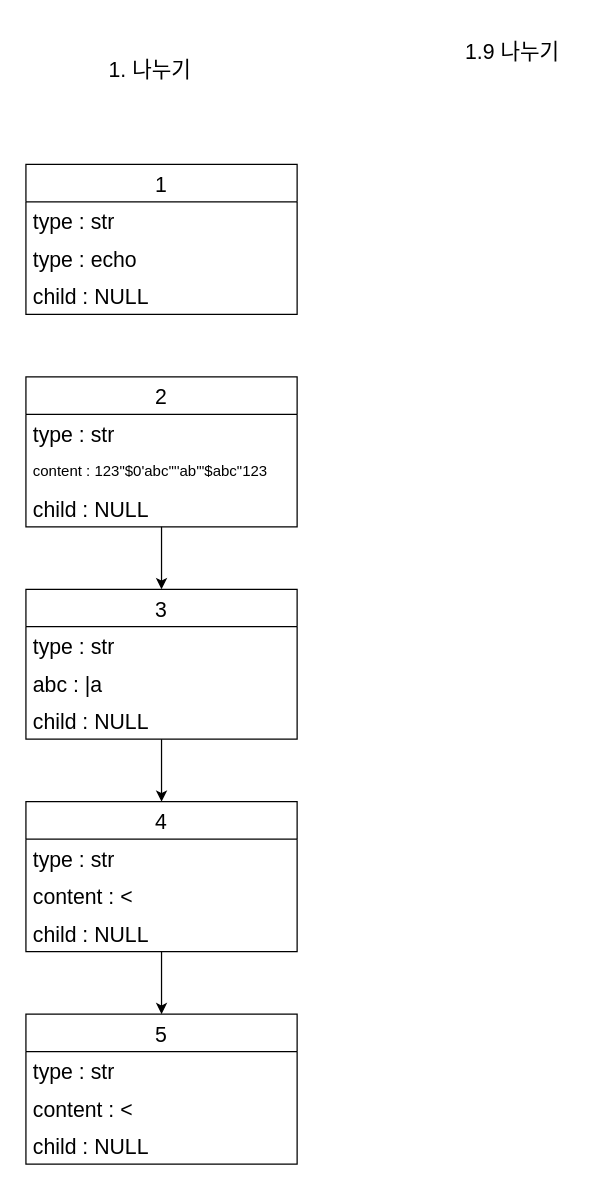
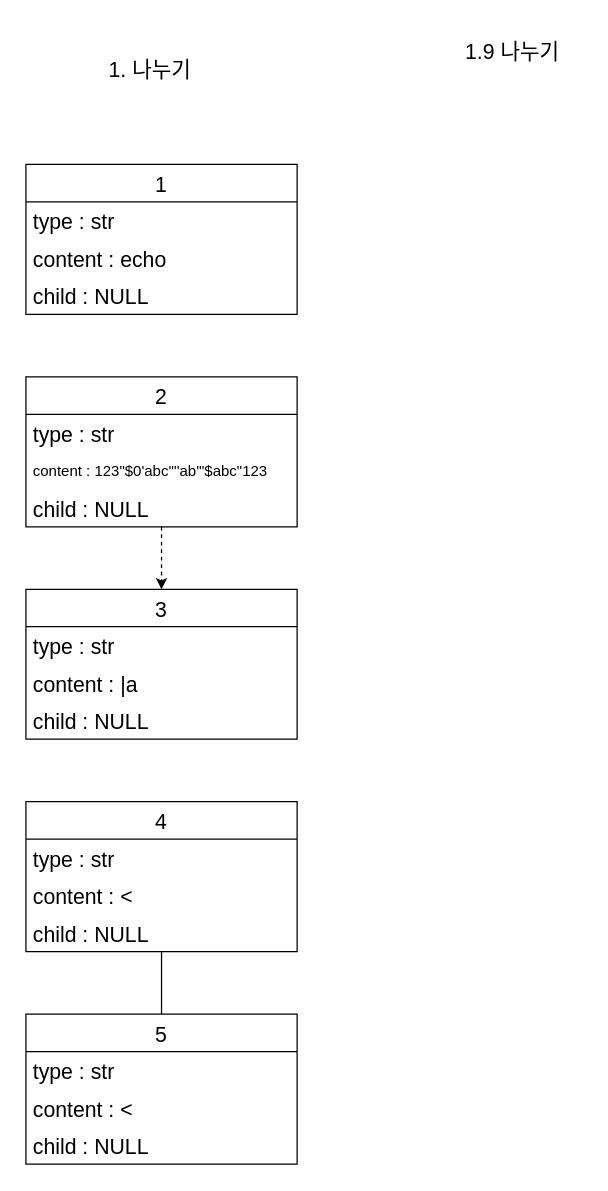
(90, 260) -> (108, 260)
(161, 554) -> (161, 554)
(69, 685) -> (93, 685)
(161, 768) -> none
(161, 1004) -> (161, 1008)
